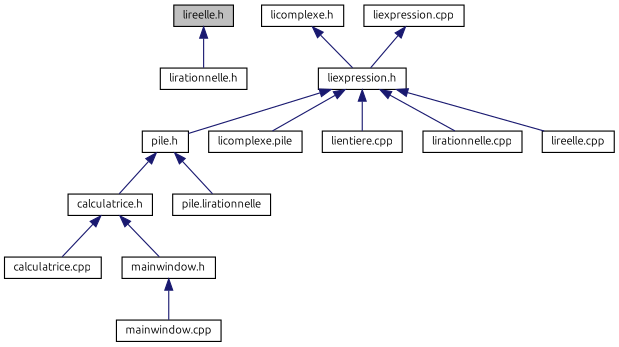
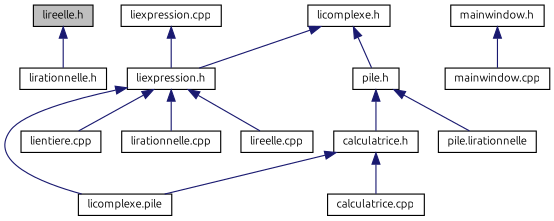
(254, 113) -> (365, 53)
(144, 240) -> (245, 175)
